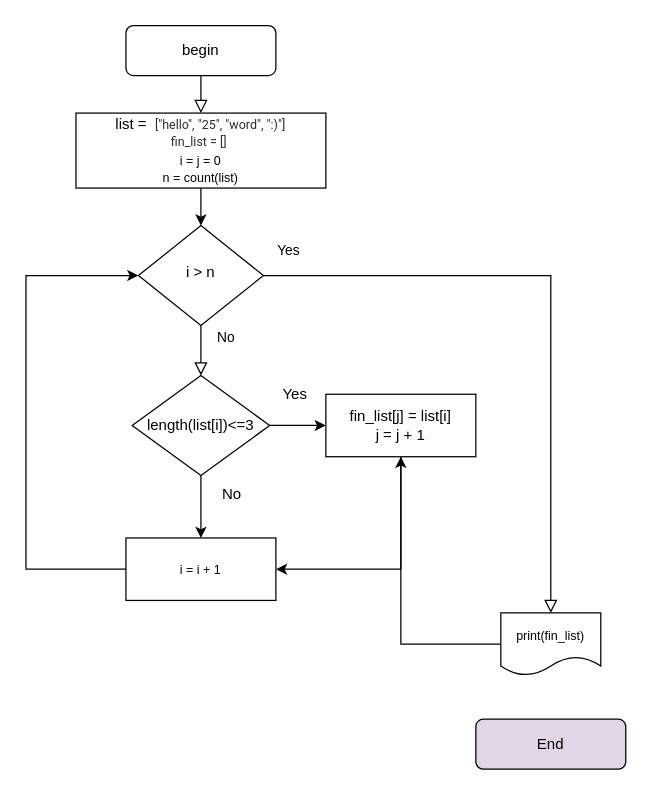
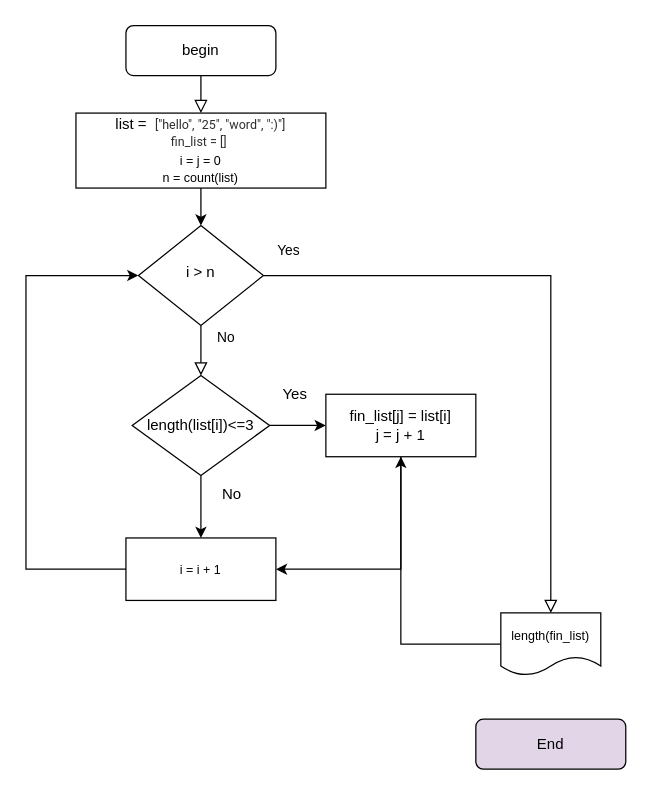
(551, 636) -> (551, 636)
